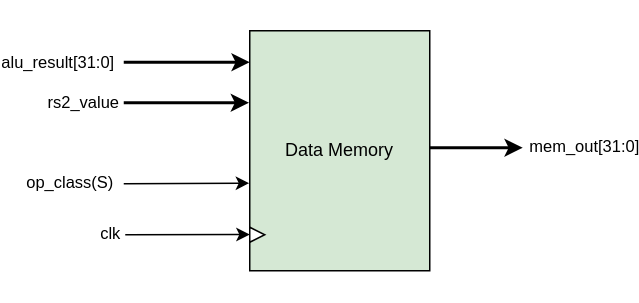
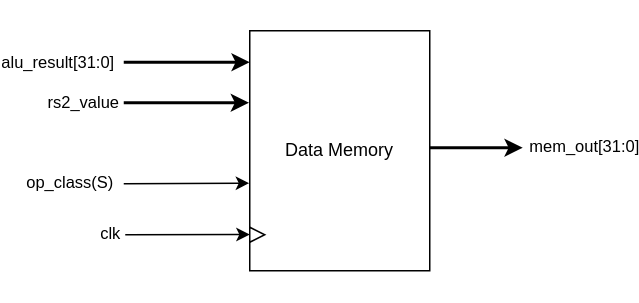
(340, 151) -> (340, 151)
